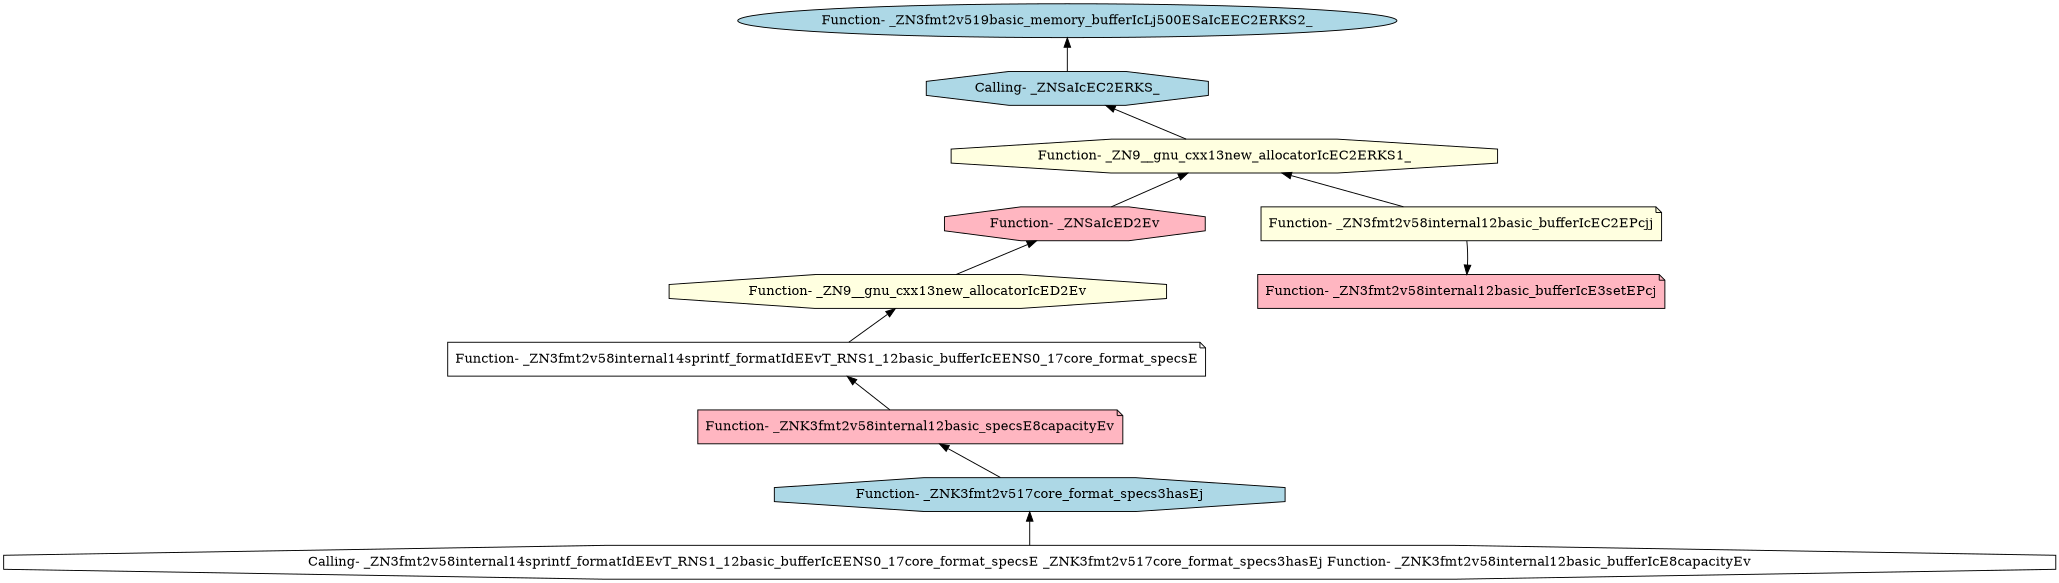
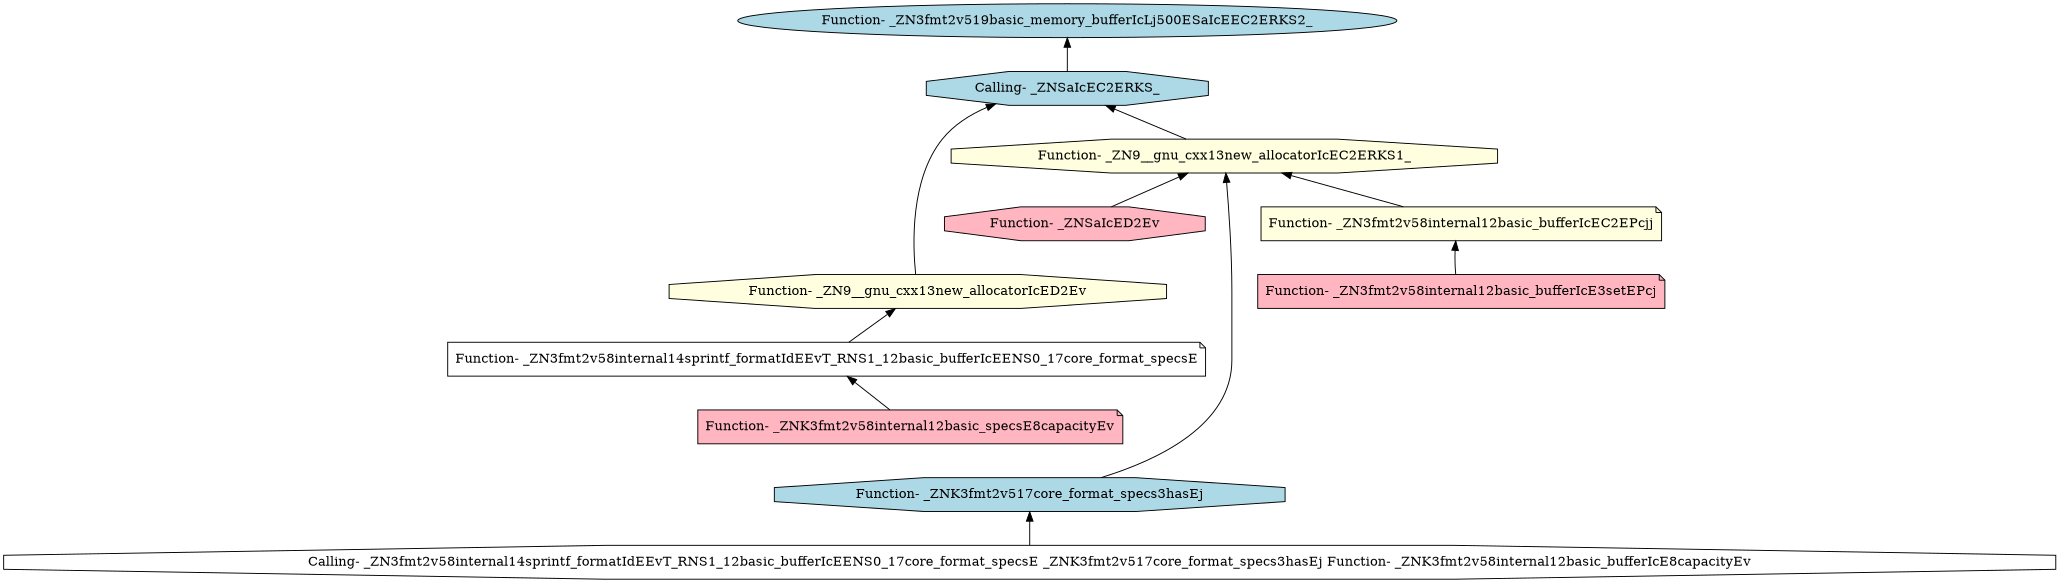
(1468, 253) -> (1455, 262)
(992, 260) -> (923, 177)
(974, 463) -> (1231, 365)
